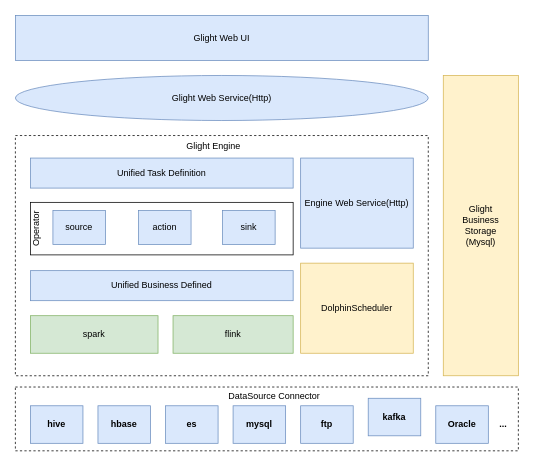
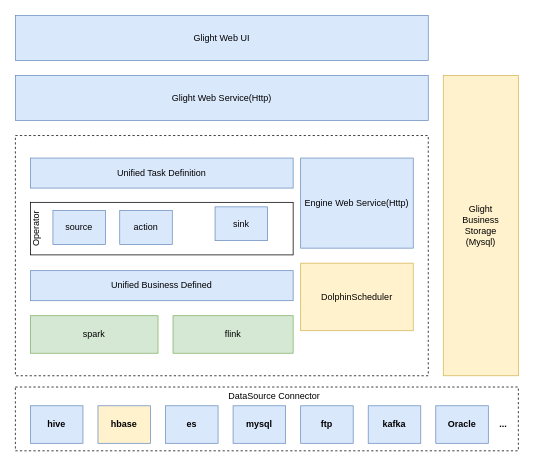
(222, 98) -> (222, 98)
(213, 147) -> none
(165, 227) -> (146, 227)
(249, 227) -> (241, 224)
(357, 308) -> (357, 297)
(394, 417) -> (394, 424)
(124, 424) -> (124, 424)
